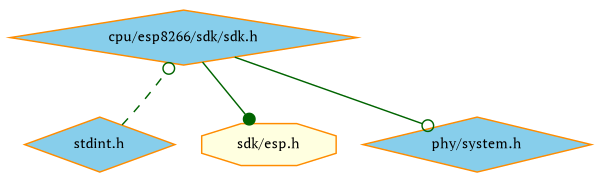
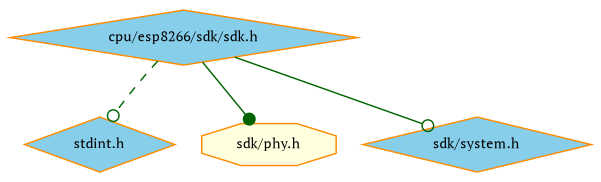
(144, 100) -> (137, 85)
(269, 145) -> (269, 145)
(477, 145) -> (477, 145)
